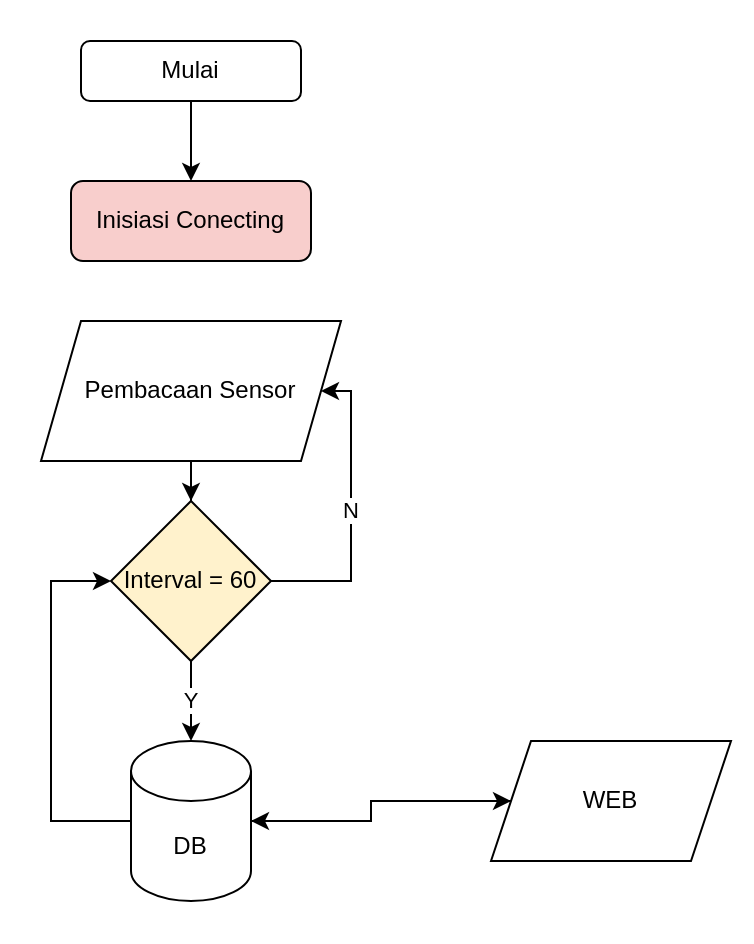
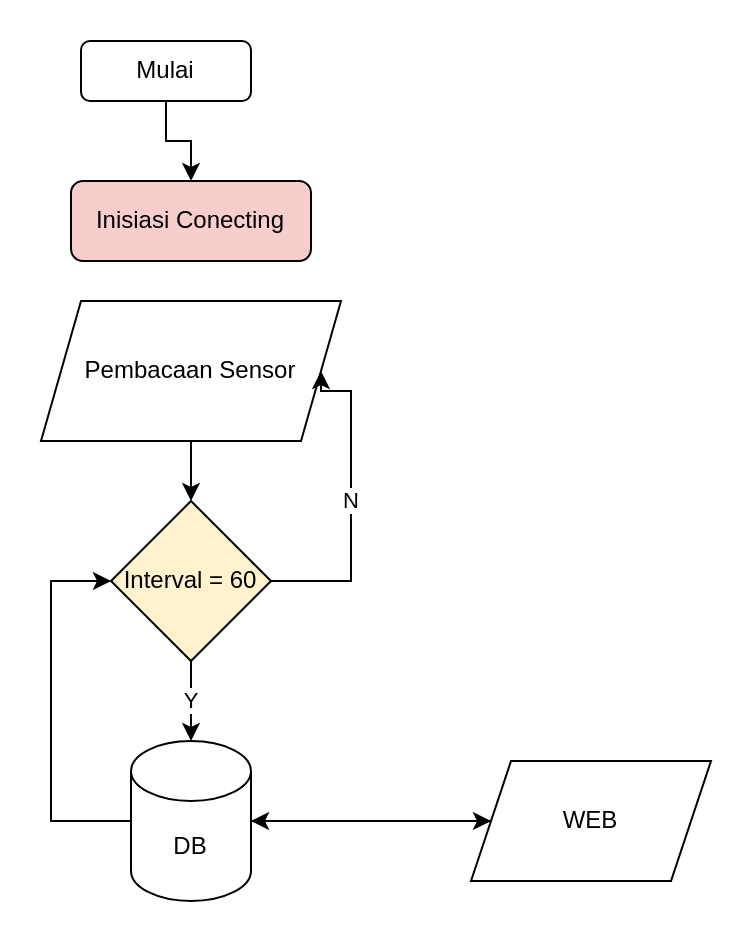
(191, 71) -> (166, 71)
(191, 391) -> (191, 371)
(611, 801) -> (591, 821)
